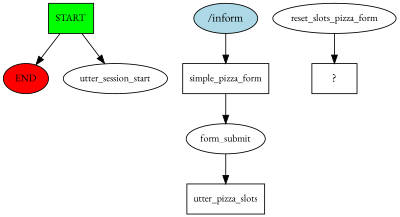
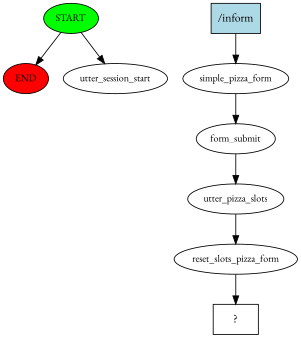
(71, 18) -> (71, 18)
(226, 18) -> (236, 18)
(226, 79) -> (236, 79)
(226, 199) -> (236, 199)
none -> (236, 225)
